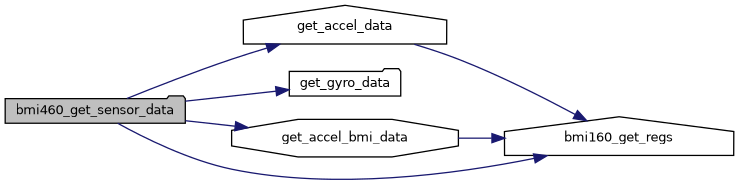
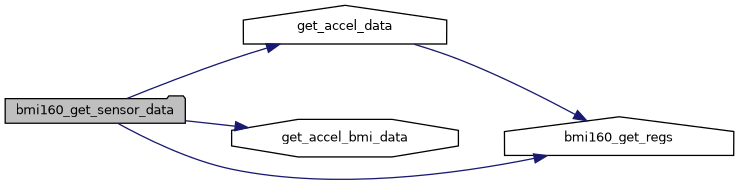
(345, 84) -> none
(95, 111) -> (95, 111)
(475, 138) -> none
